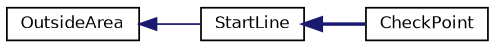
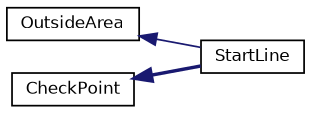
(344, 24) -> (176, 71)
